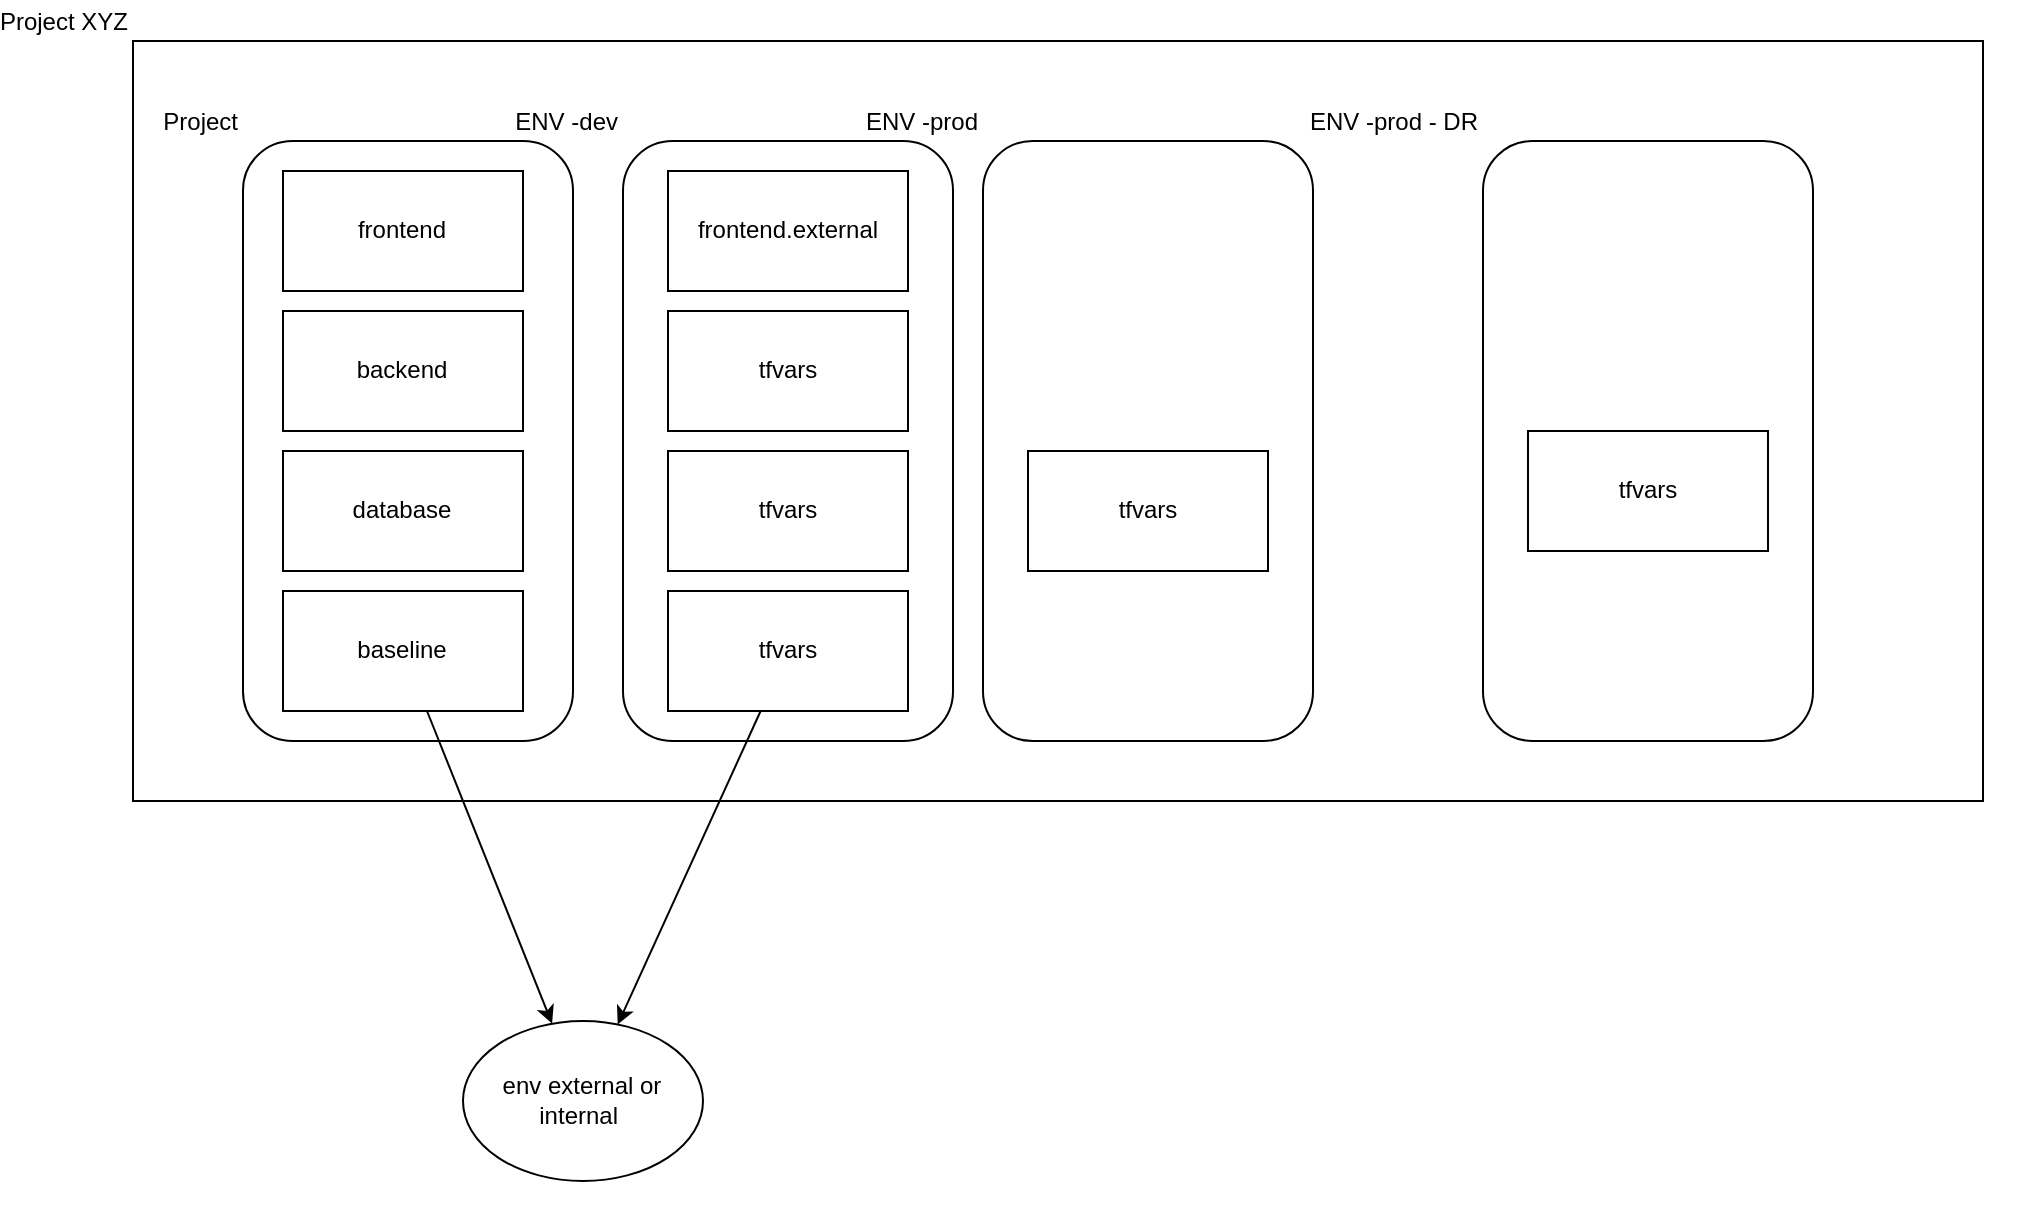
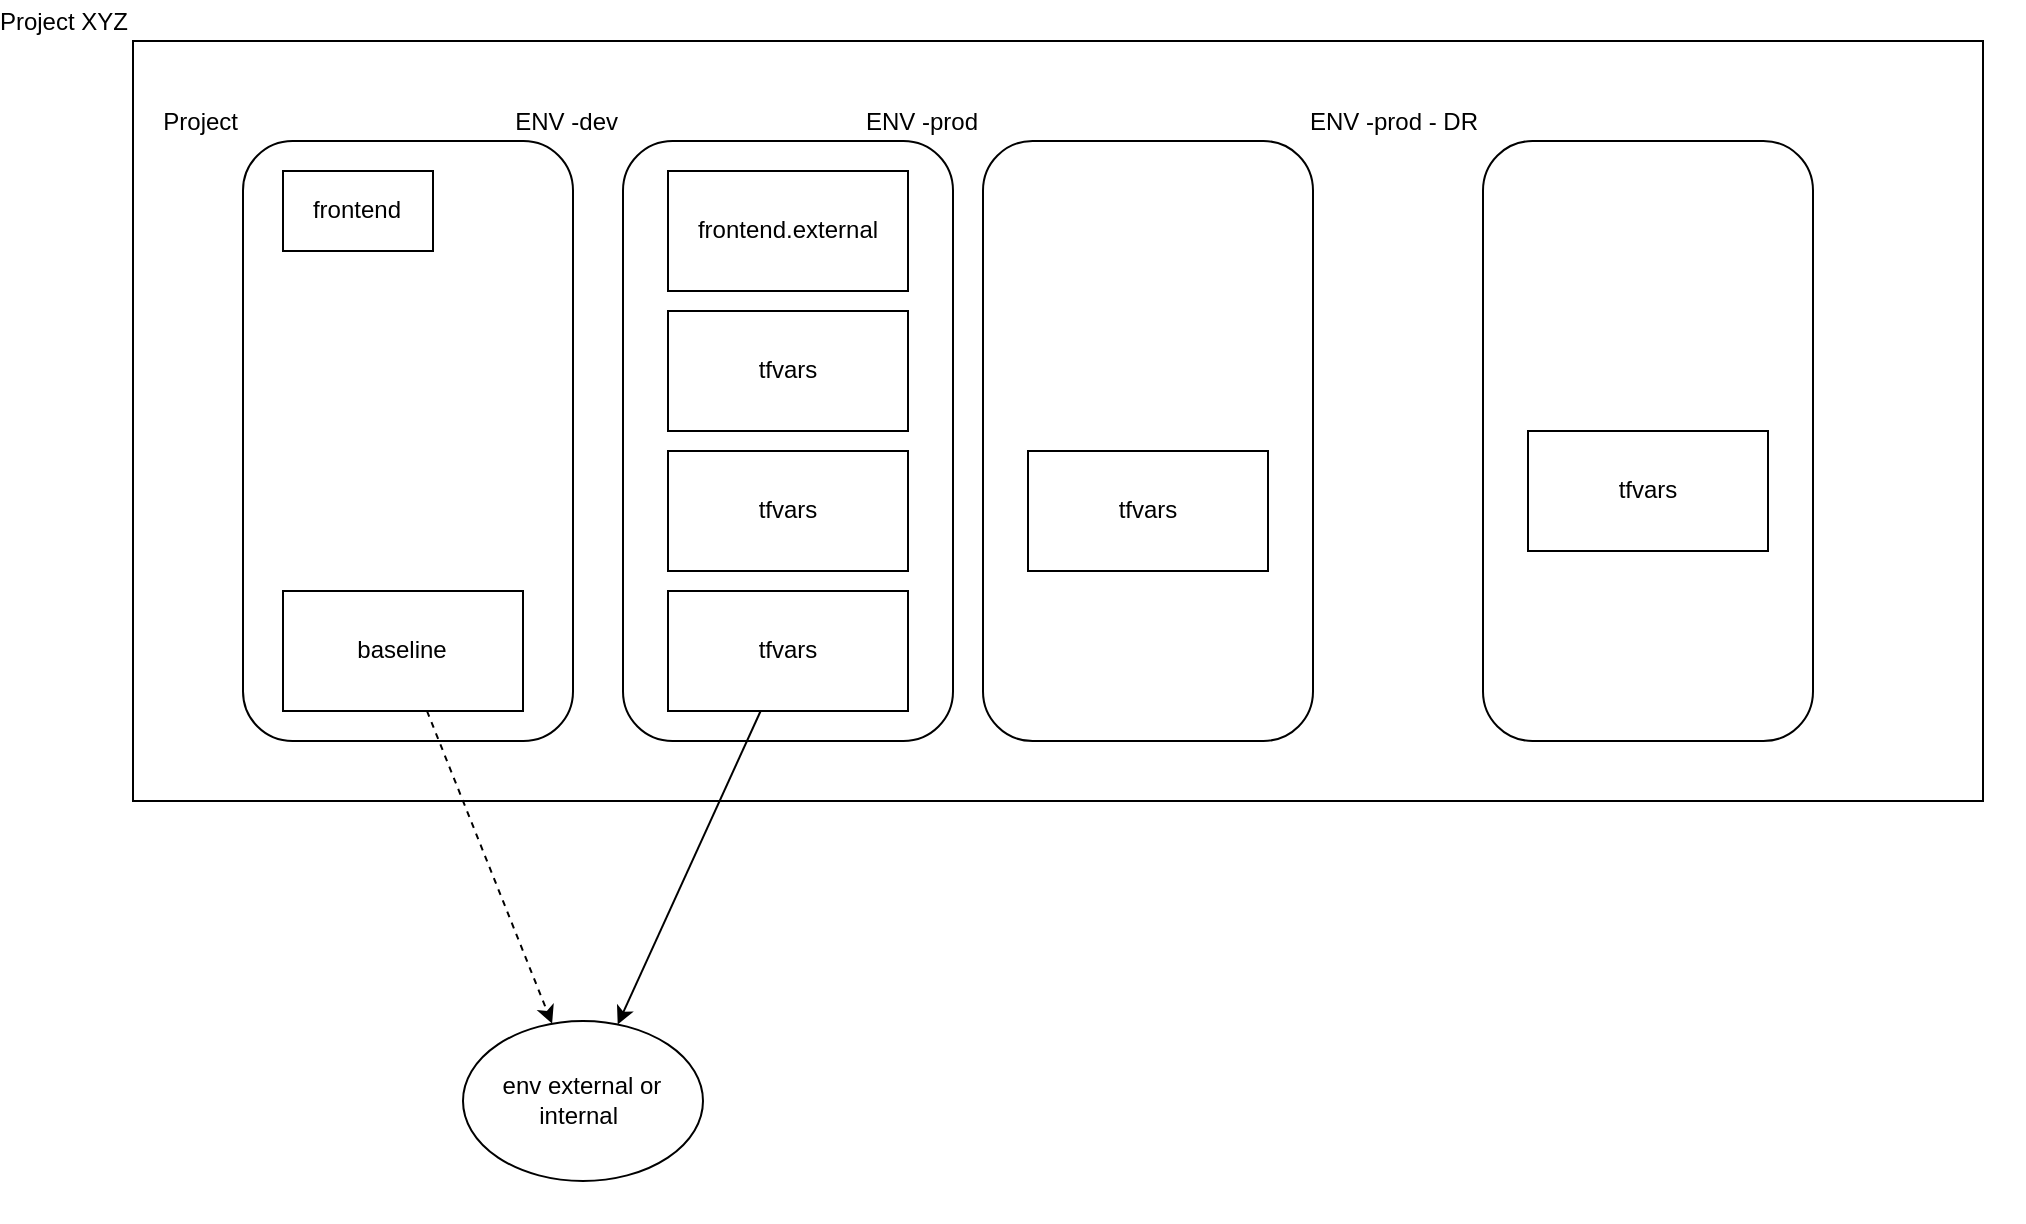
(403, 231) -> (358, 211)
(403, 371) -> none
(403, 511) -> none
(488, 863) -> (488, 863)
